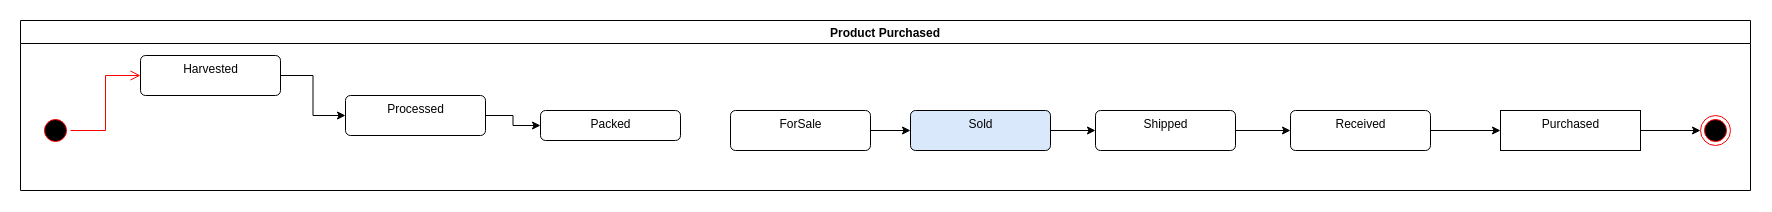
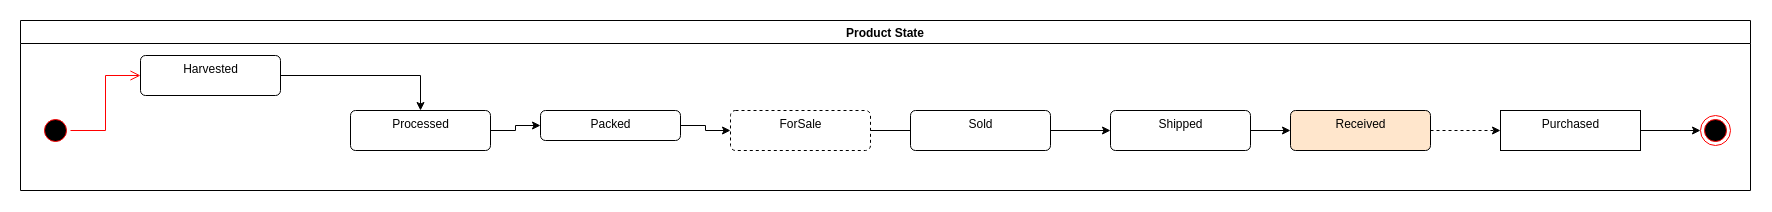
(885, 33) -> (885, 33)
(416, 116) -> (421, 131)
none -> (705, 126)
(801, 131) -> (801, 131)
(902, 131) -> (905, 131)
(981, 131) -> (981, 131)
(1166, 131) -> (1181, 131)
(1361, 131) -> (1361, 131)
(1462, 131) -> (1462, 131)
